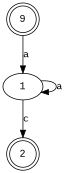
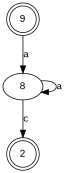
(23, 87) -> (23, 87)
